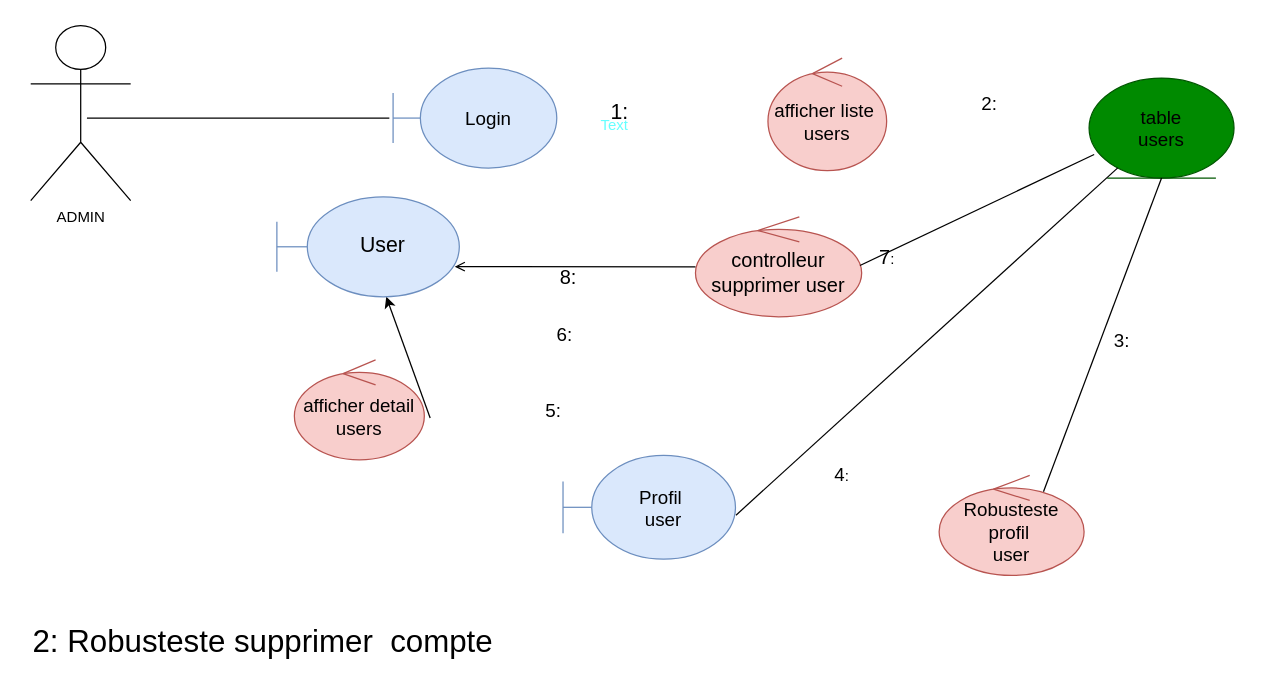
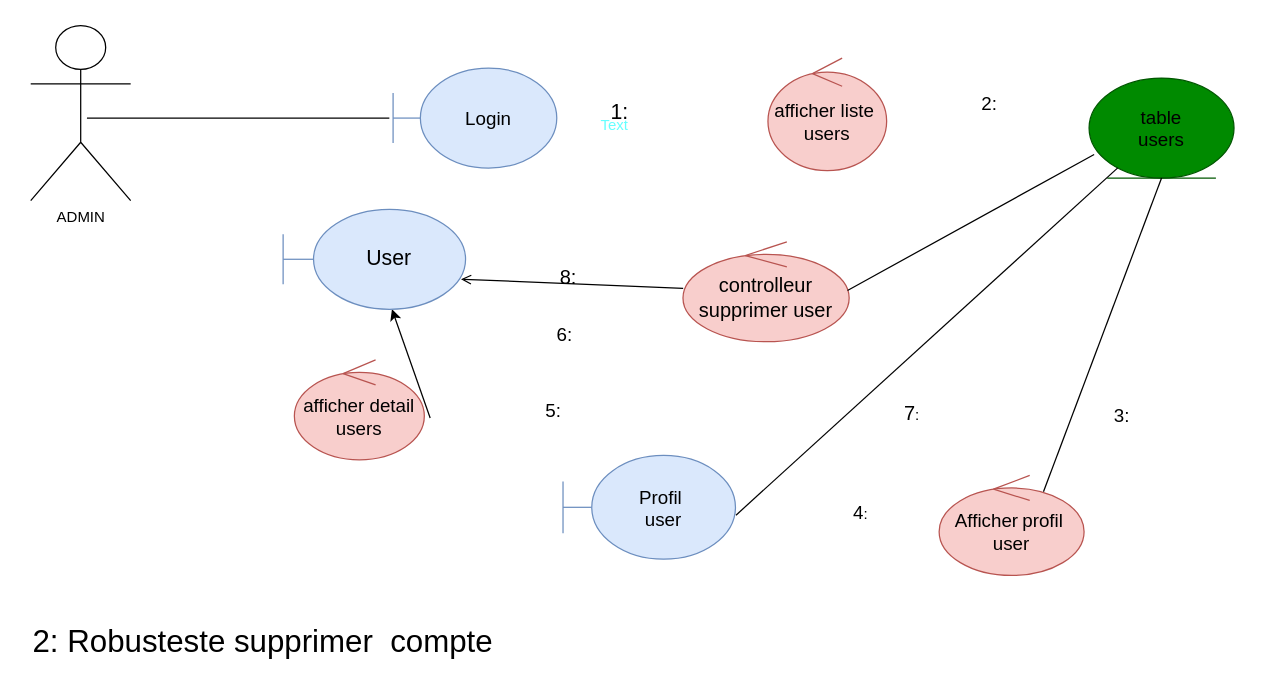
(368, 247) -> (374, 259)
(887, 257) -> (912, 413)
(779, 267) -> (766, 292)
(1121, 340) -> (1121, 415)
(842, 474) -> (861, 511)
(1012, 532) -> (1012, 532)
